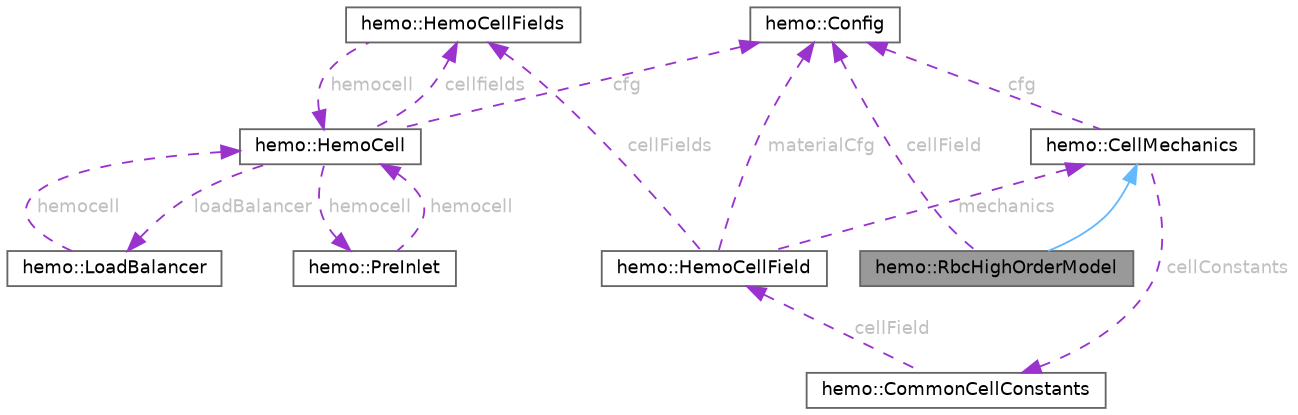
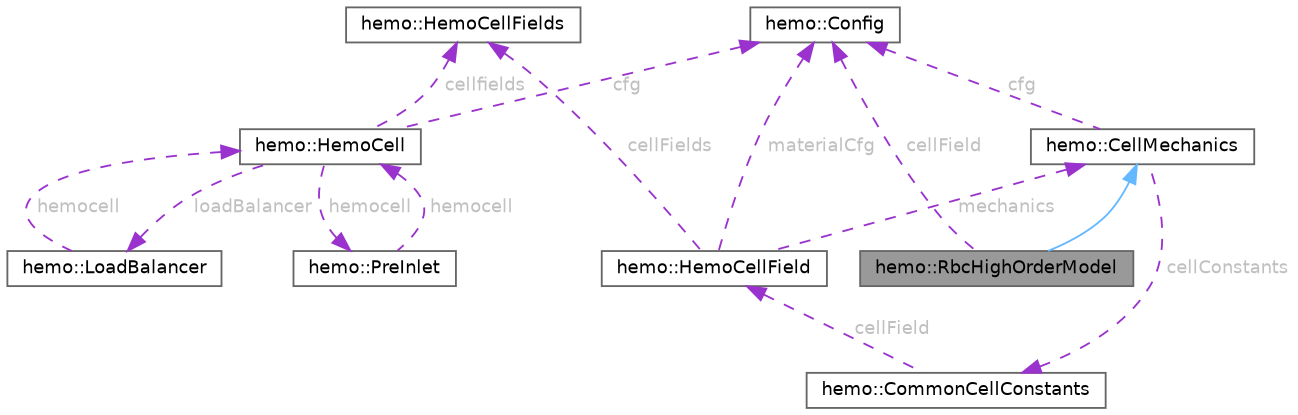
(331, 68) -> none
